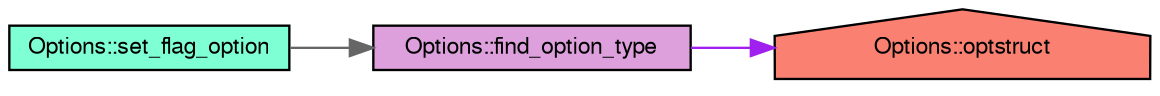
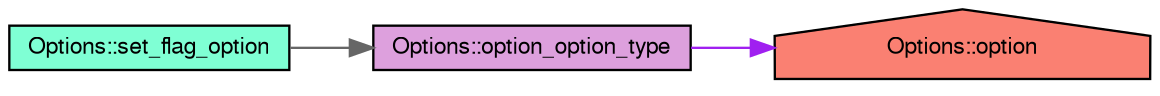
(532, 48) -> (532, 48)
(963, 48) -> (963, 48)
